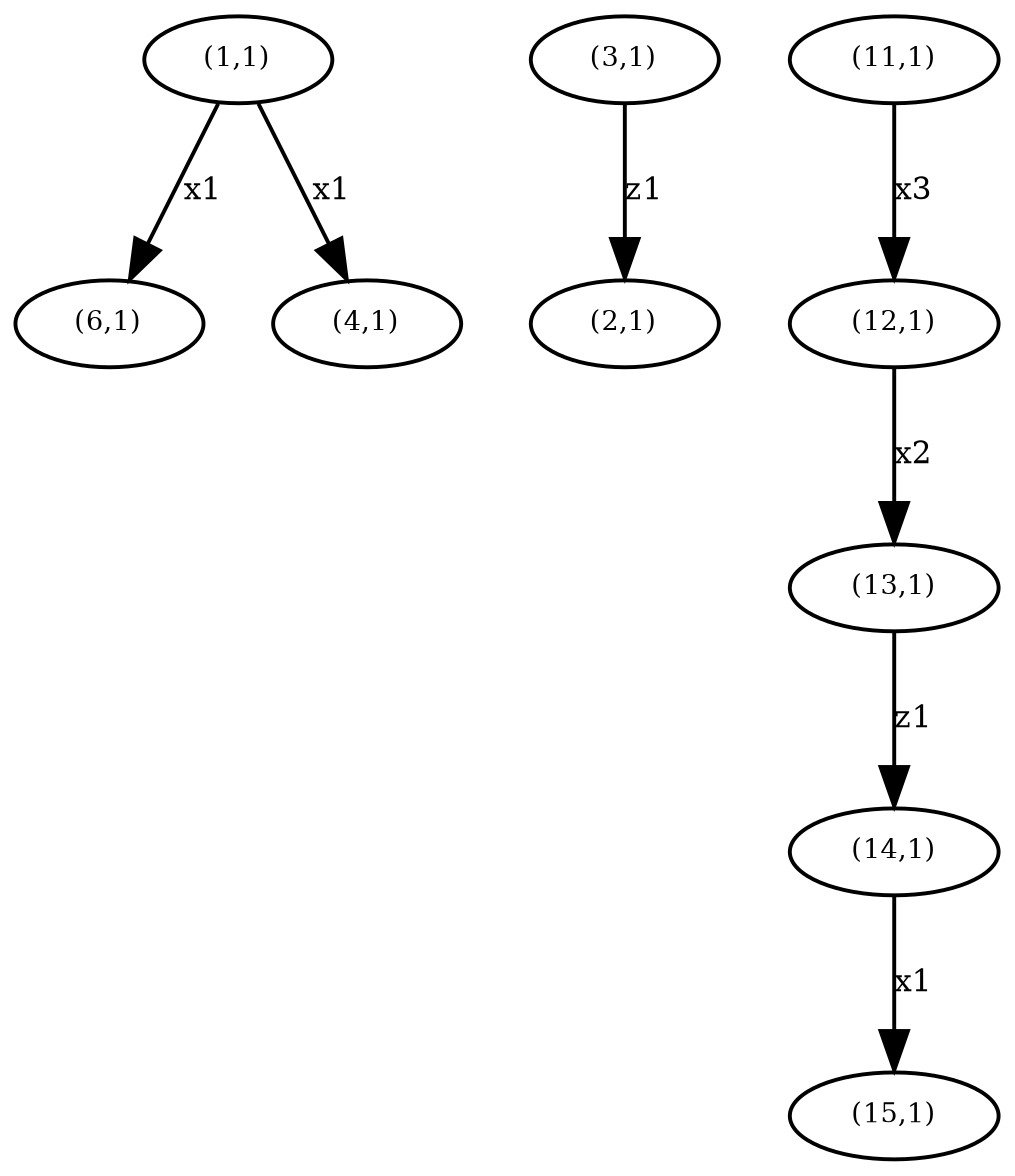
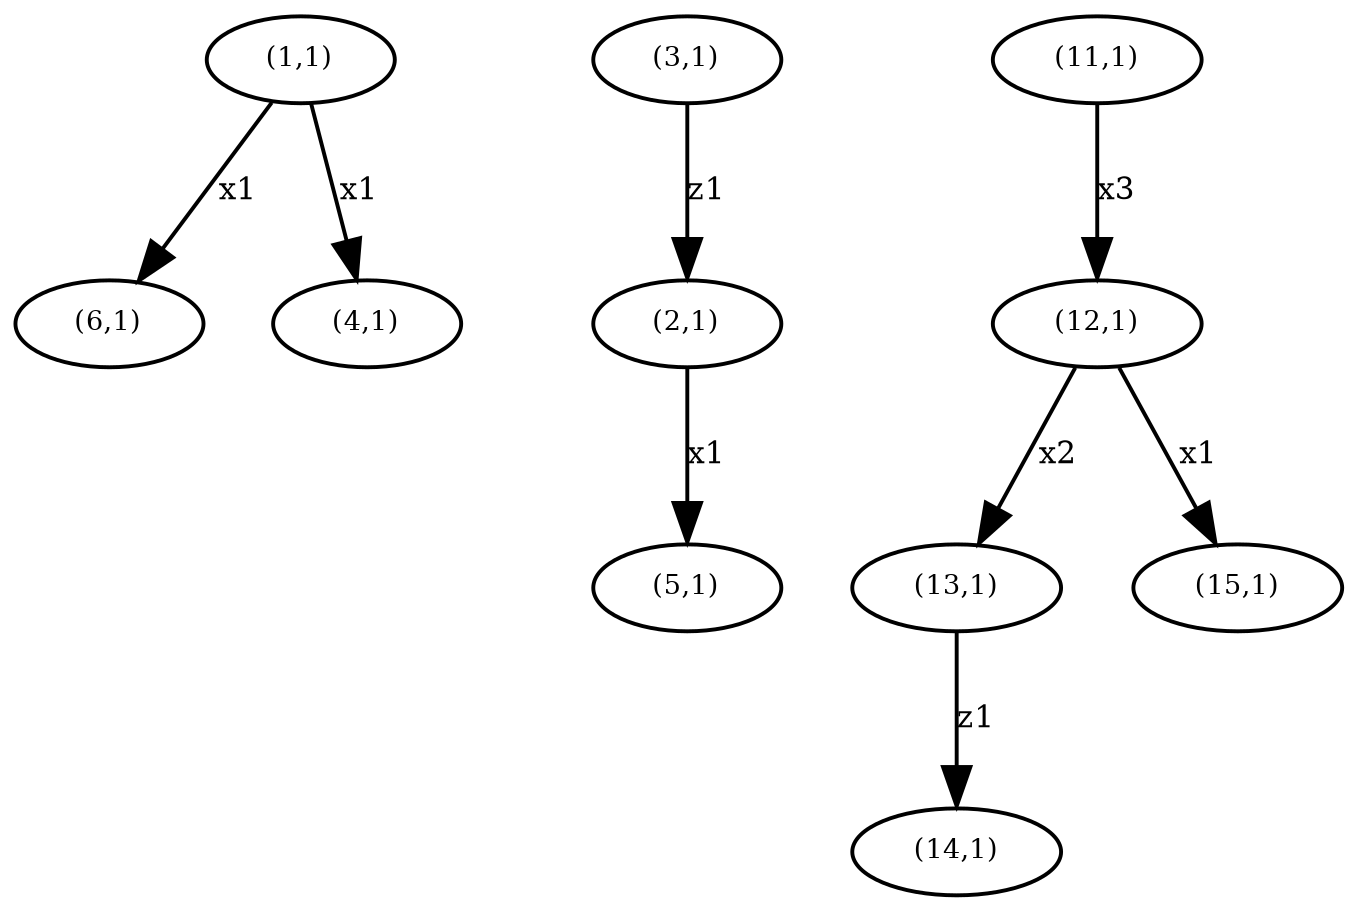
none -> (687, 588)
(894, 964) -> (1158, 438)
